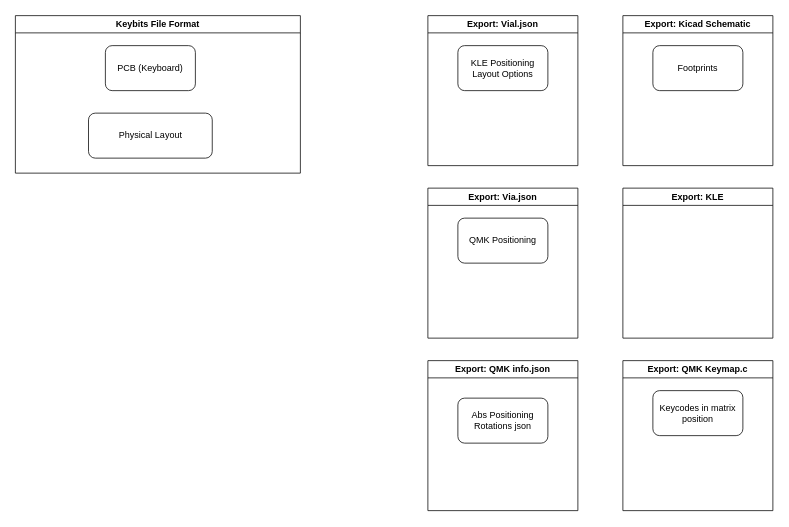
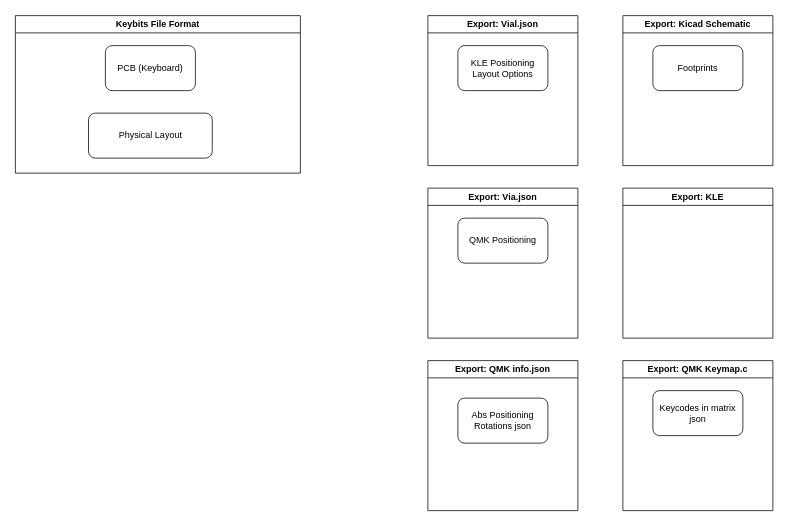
(698, 413) -> (698, 413)
